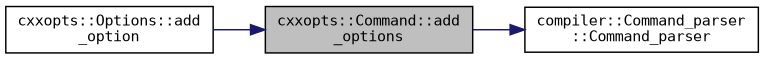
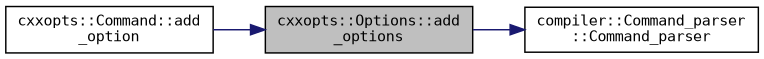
(109, 30) -> (109, 30)
(369, 30) -> (369, 30)
